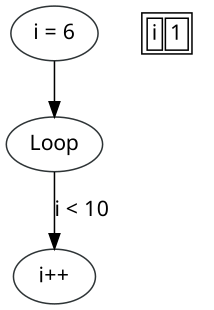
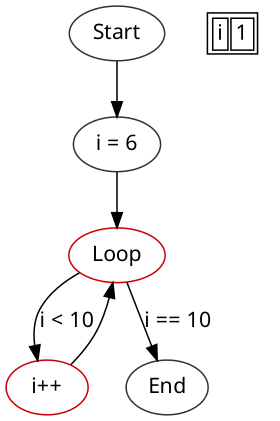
none -> (117, 33)
(54, 144) -> (117, 255)
(54, 277) -> (47, 387)
none -> (95, 334)
none -> (167, 387)
